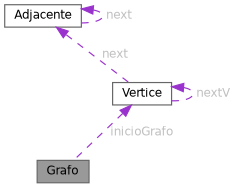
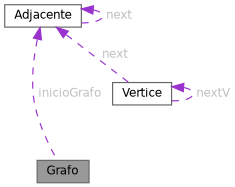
(98, 137) -> (34, 102)
